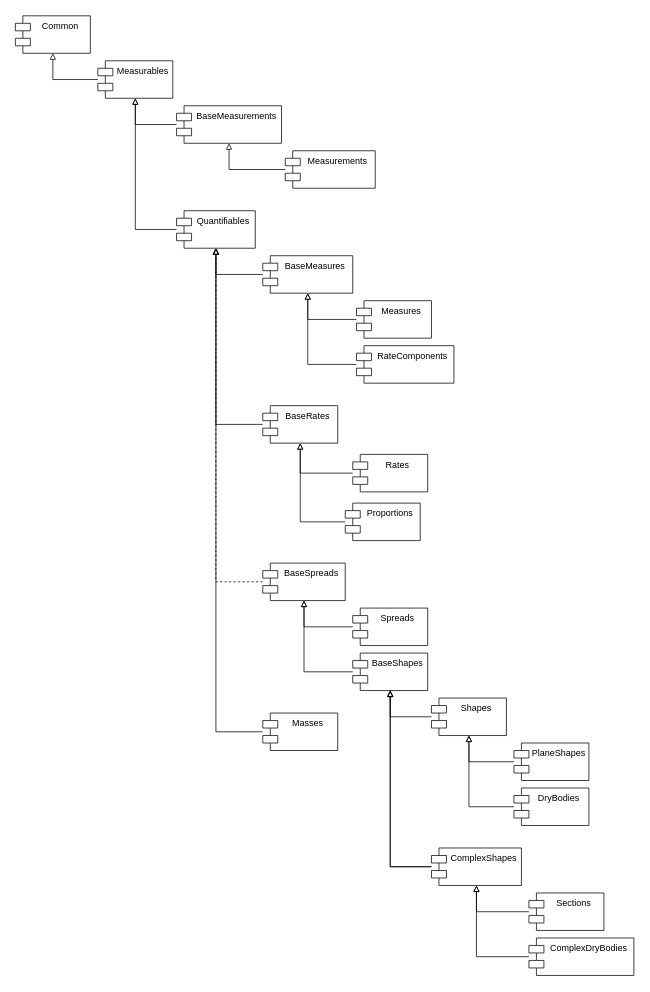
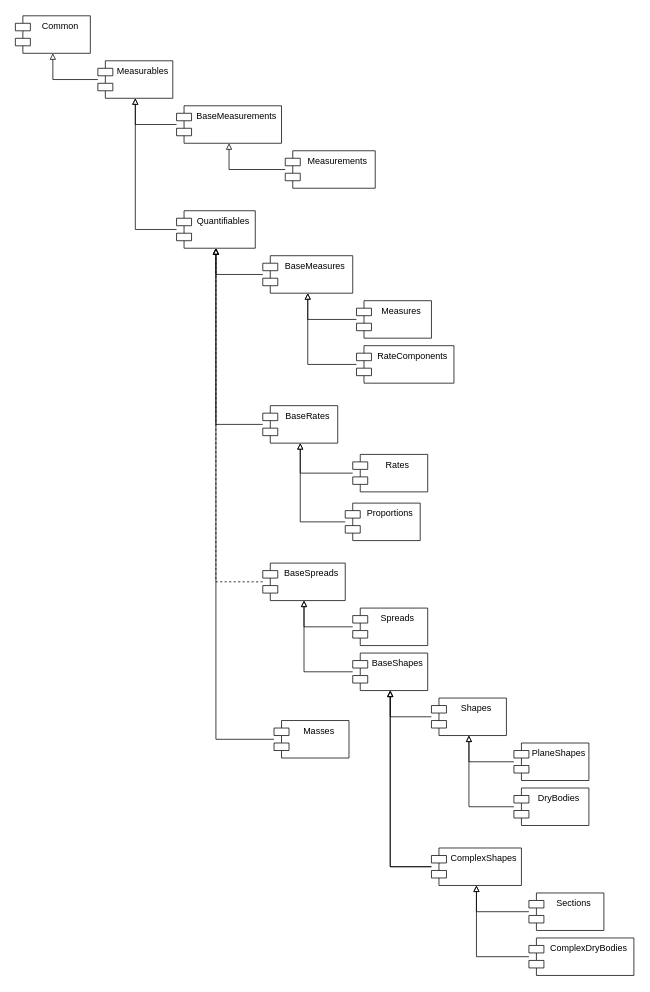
(300, 732) -> (312, 739)
